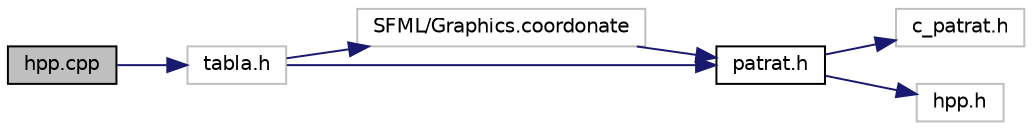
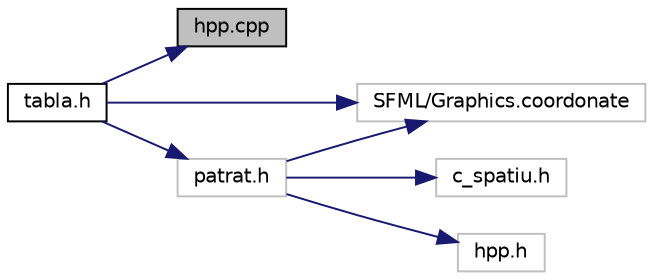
(960, 28) -> (501, 178)
(666, 51) -> (347, 143)
(142, 65) -> (135, 69)
(237, 65) -> (57, 103)
(771, 65) -> (232, 178)
